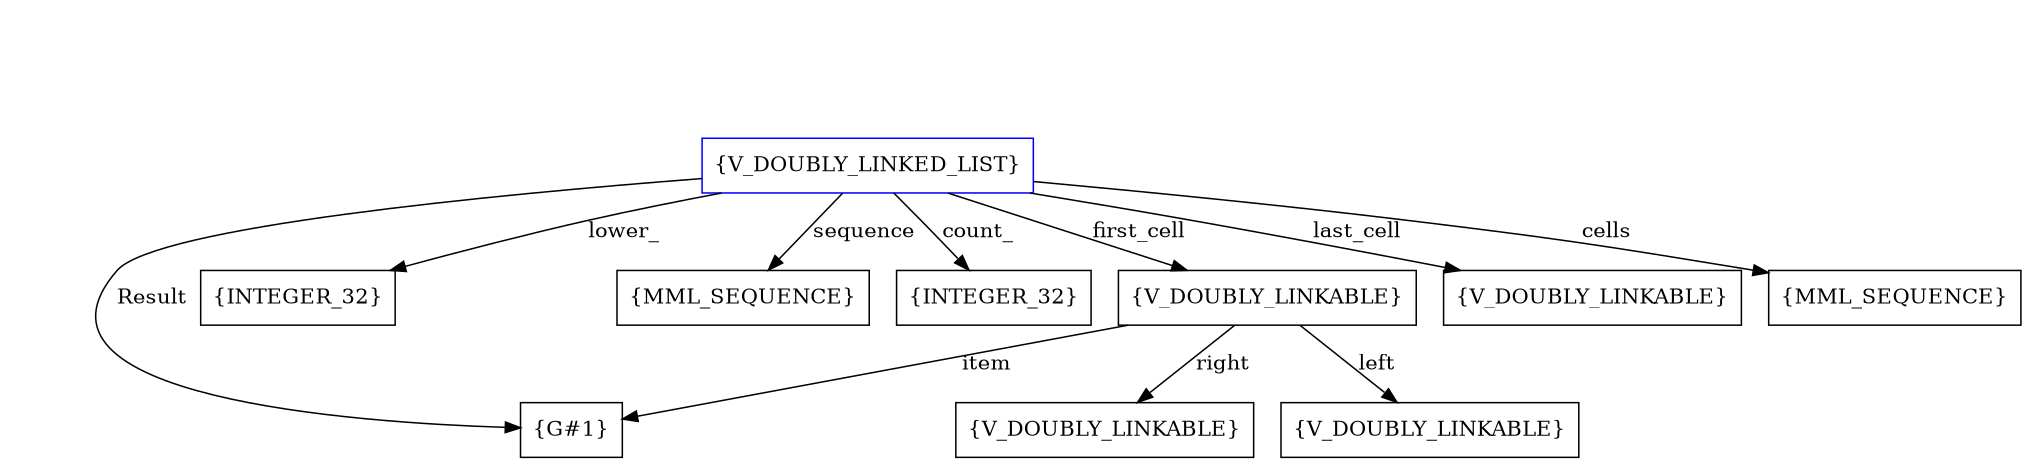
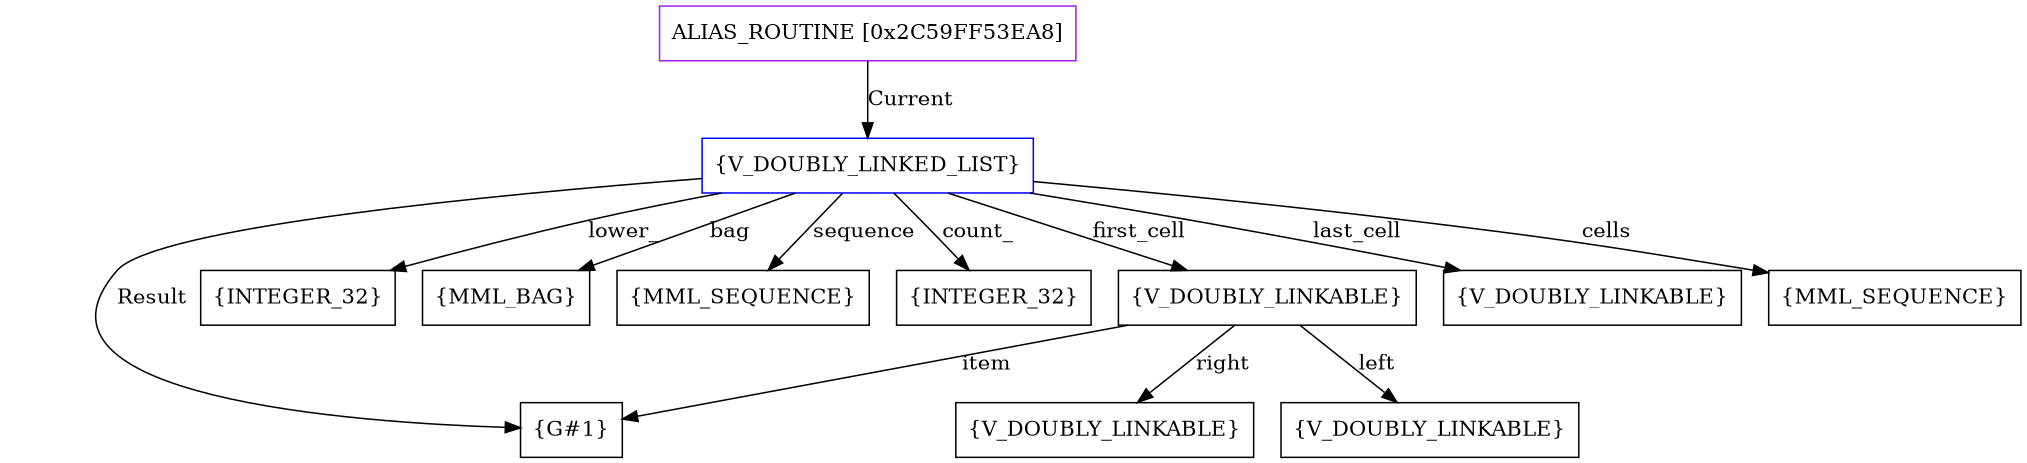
none -> (868, 33)
none -> (506, 298)
